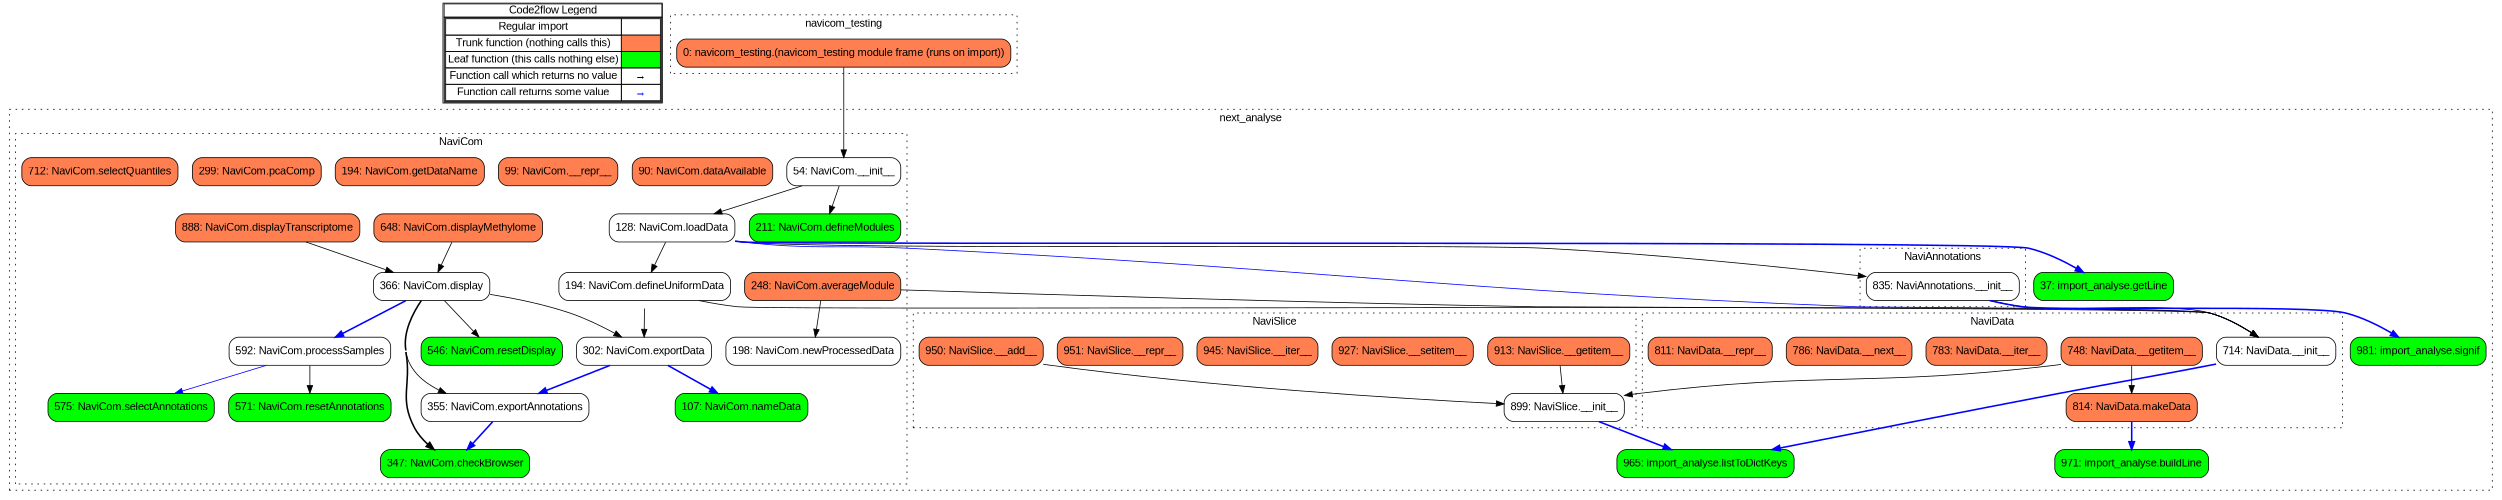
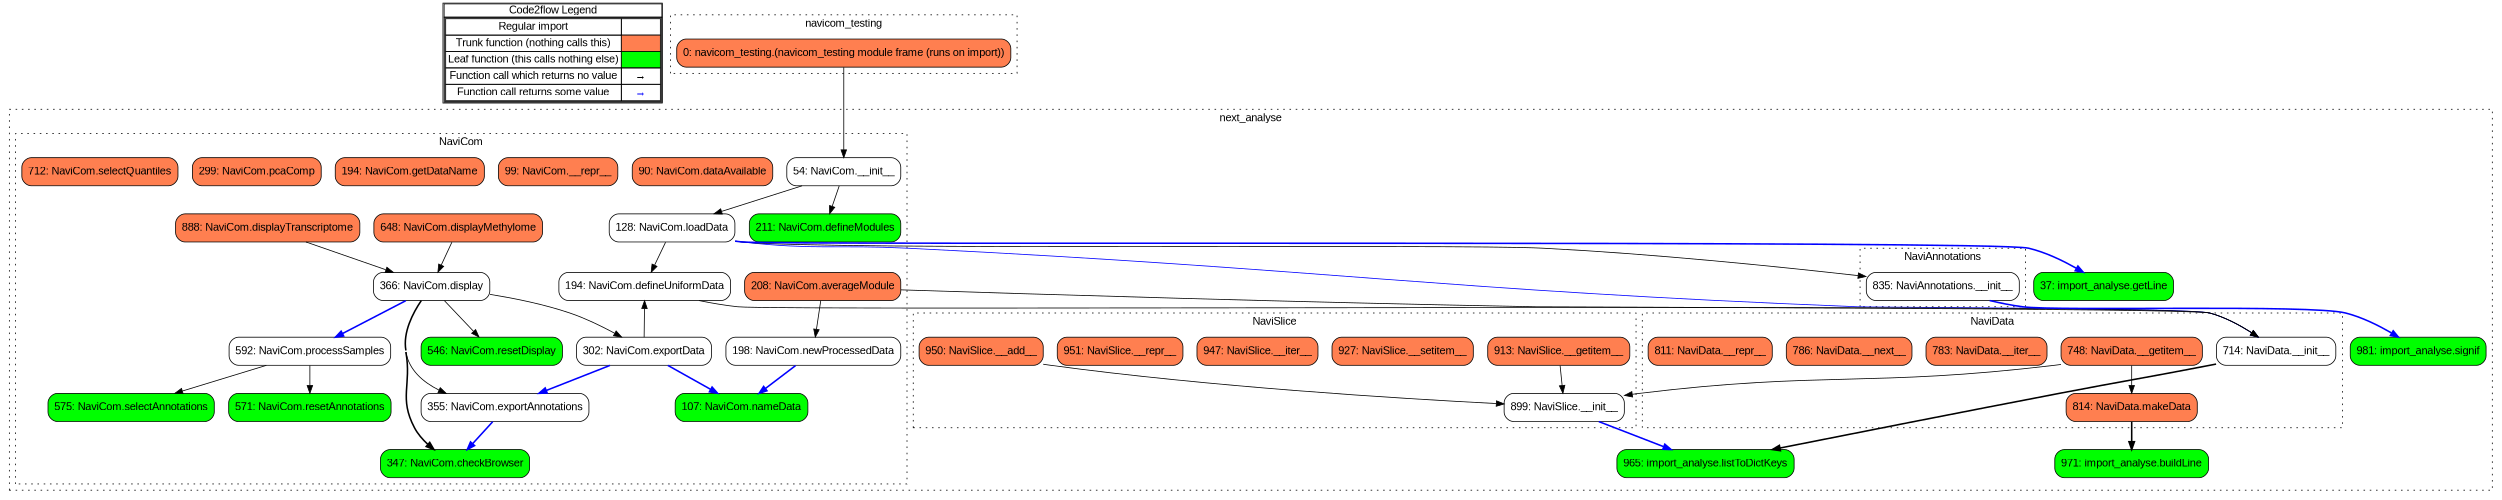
(823, 286) -> (823, 286)
(2123, 308) -> none
(644, 319) -> (644, 323)
(1257, 351) -> (1257, 351)
none -> (780, 377)
(224, 378) -> (224, 378)
(1998, 405) -> (1998, 405)
(2132, 433) -> (2132, 433)
